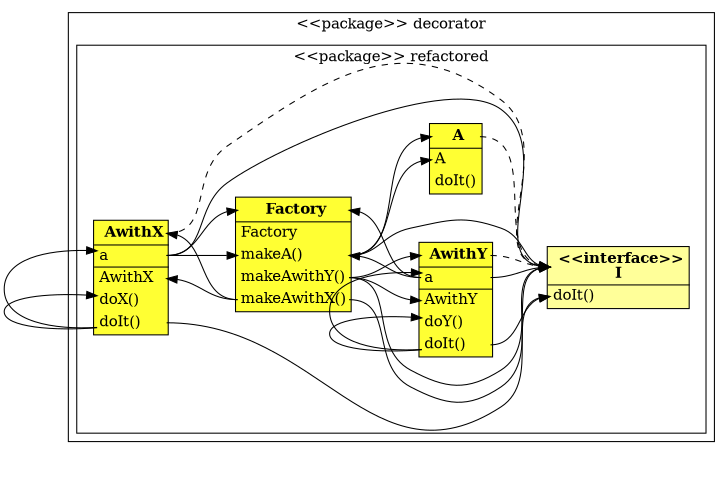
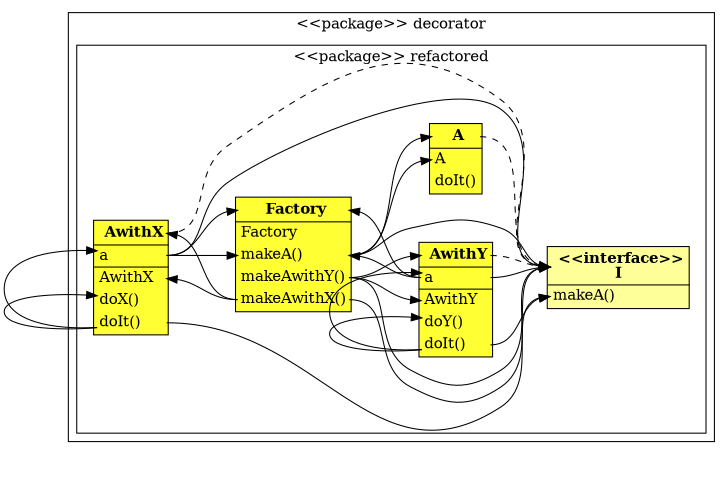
(574, 295) -> (584, 295)
